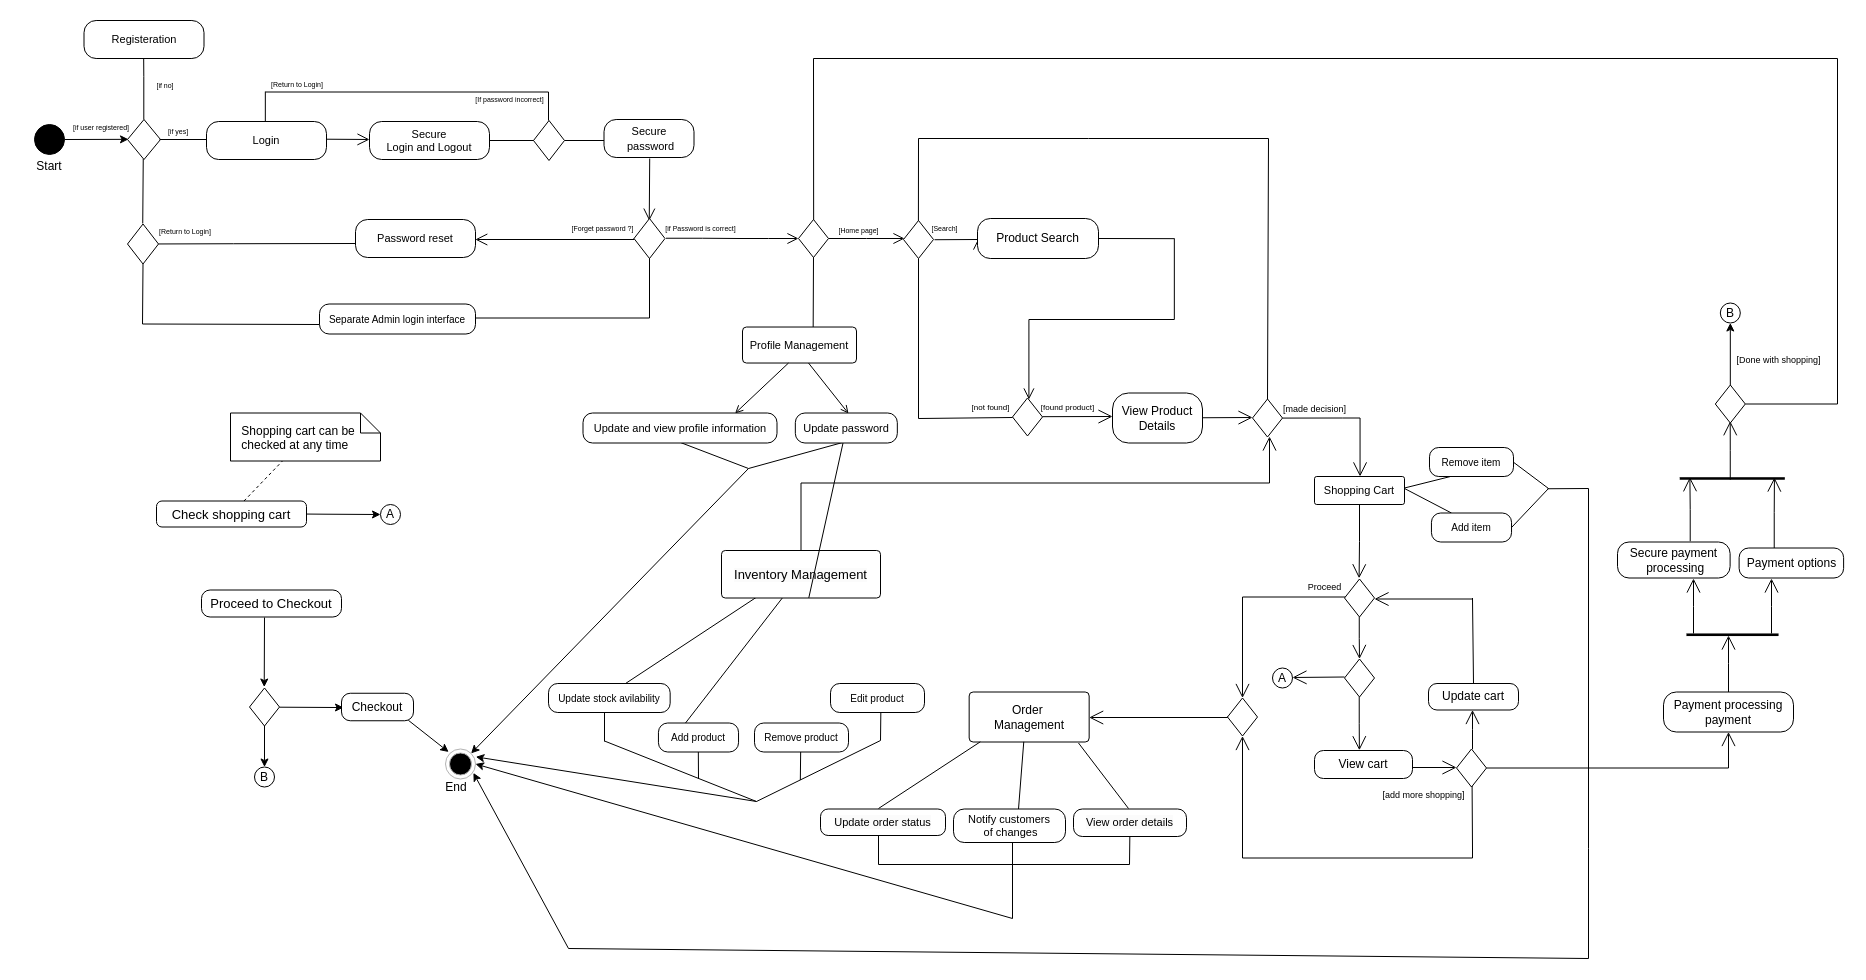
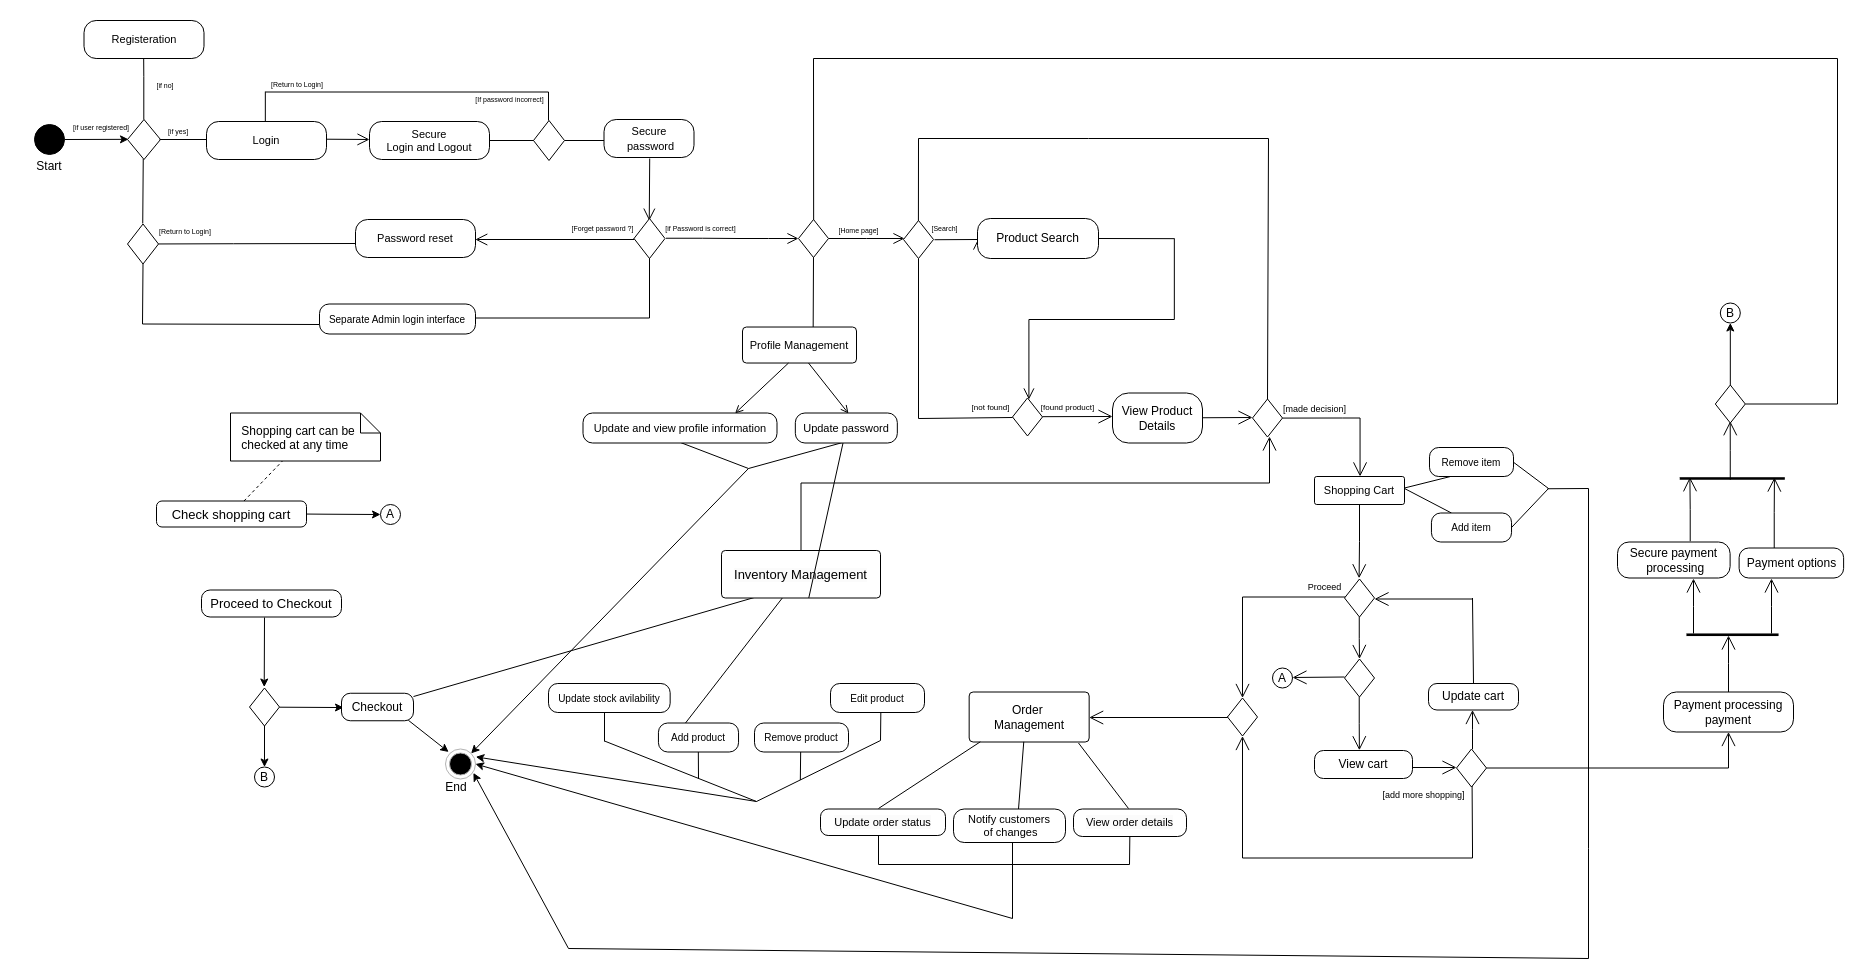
(1778, 360) -> none
(690, 641) -> (664, 624)
